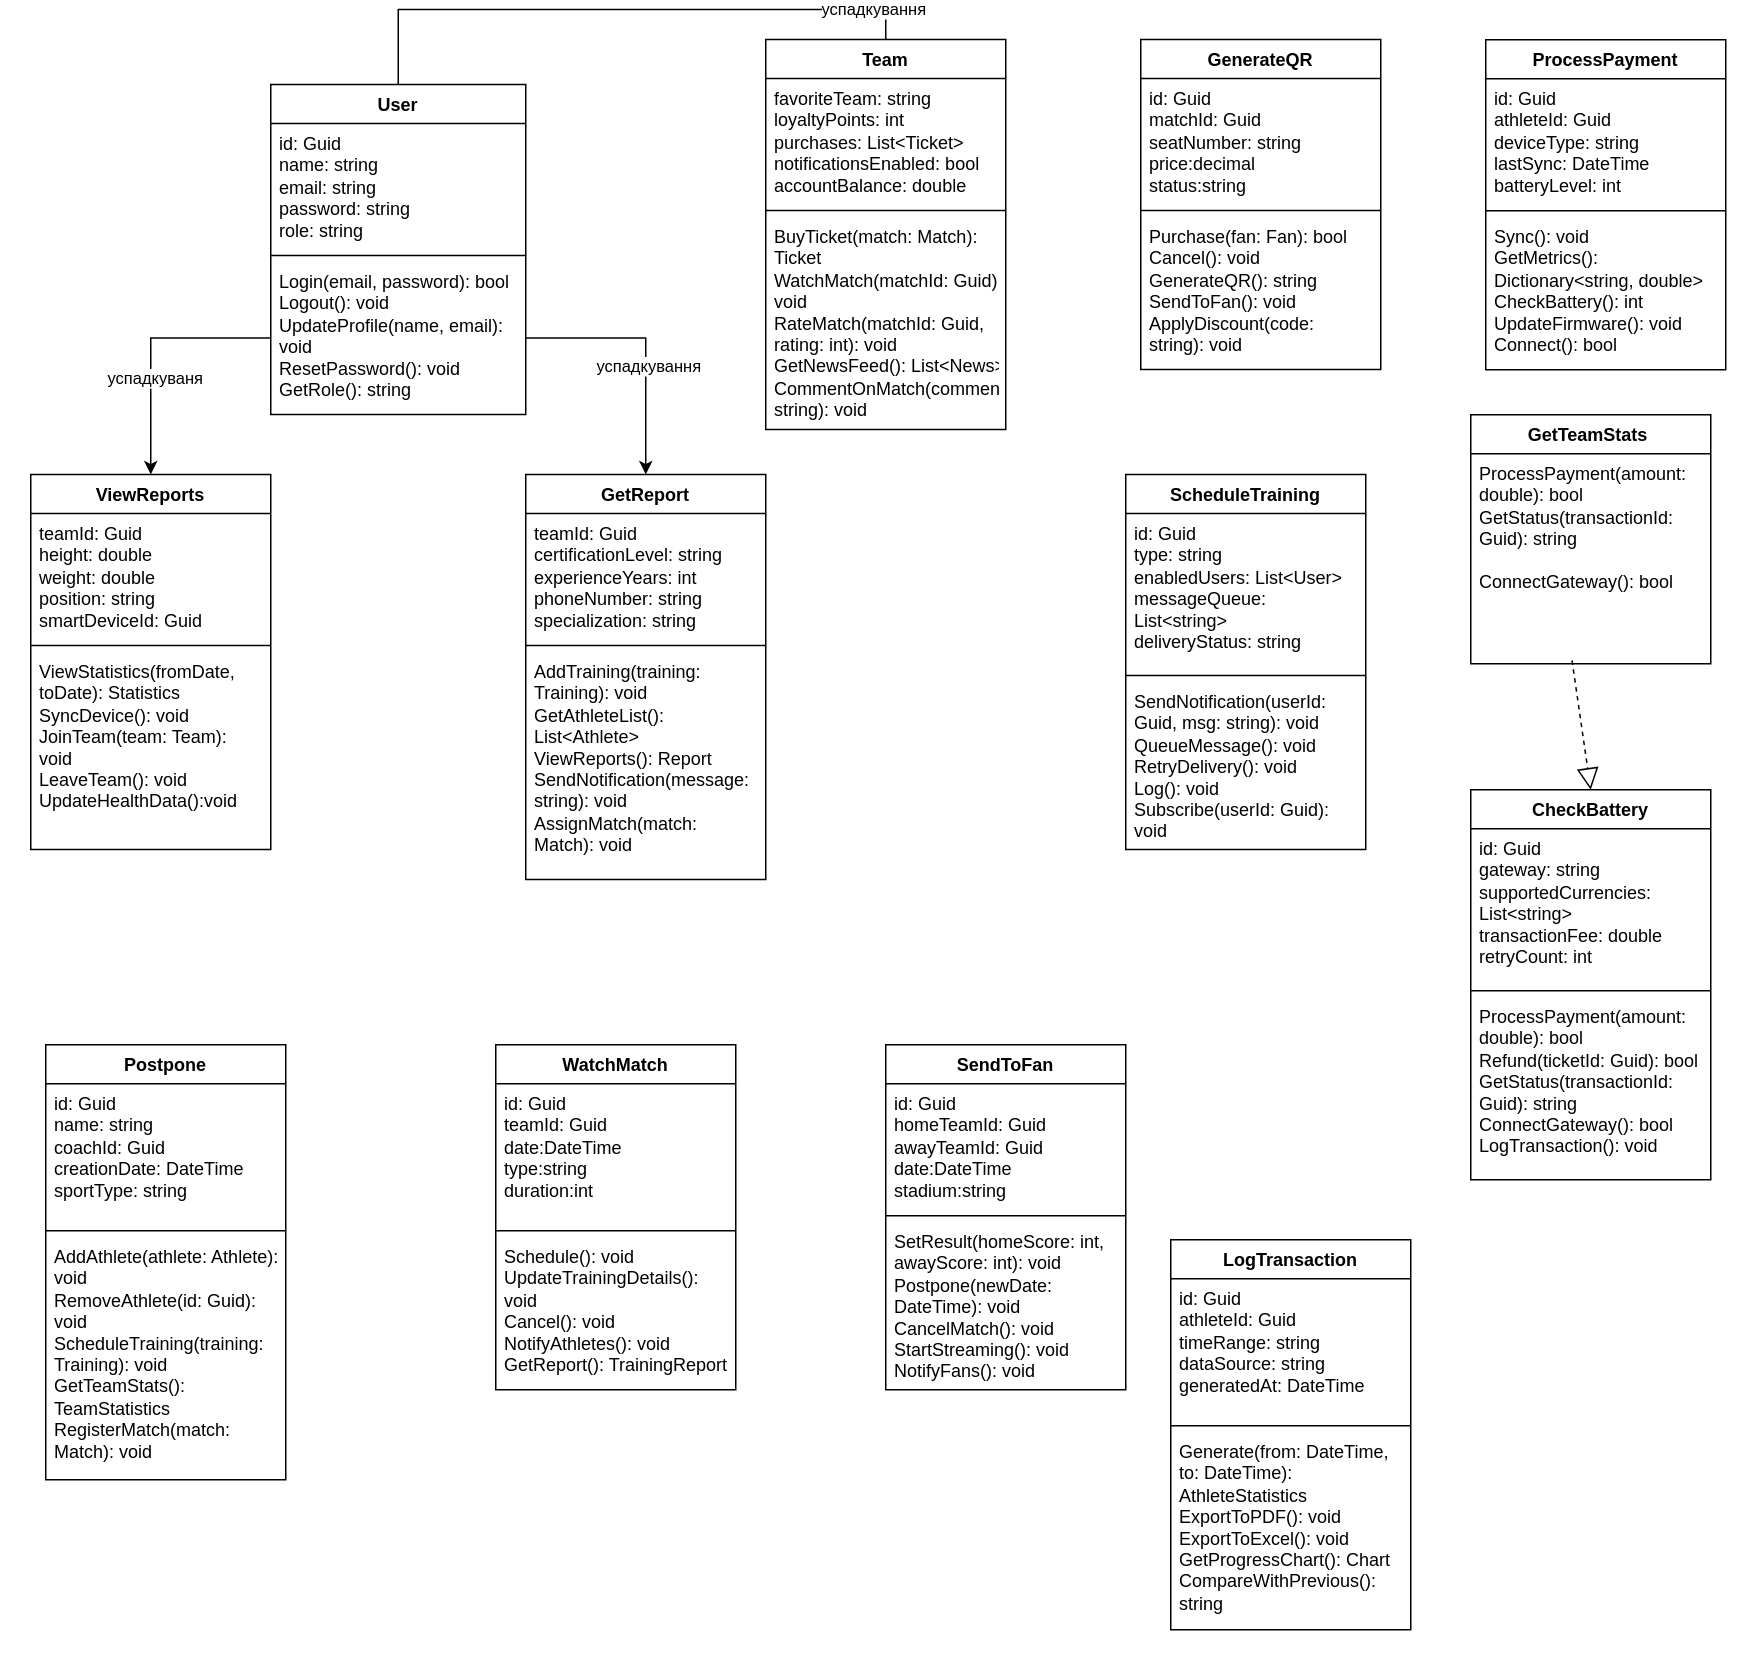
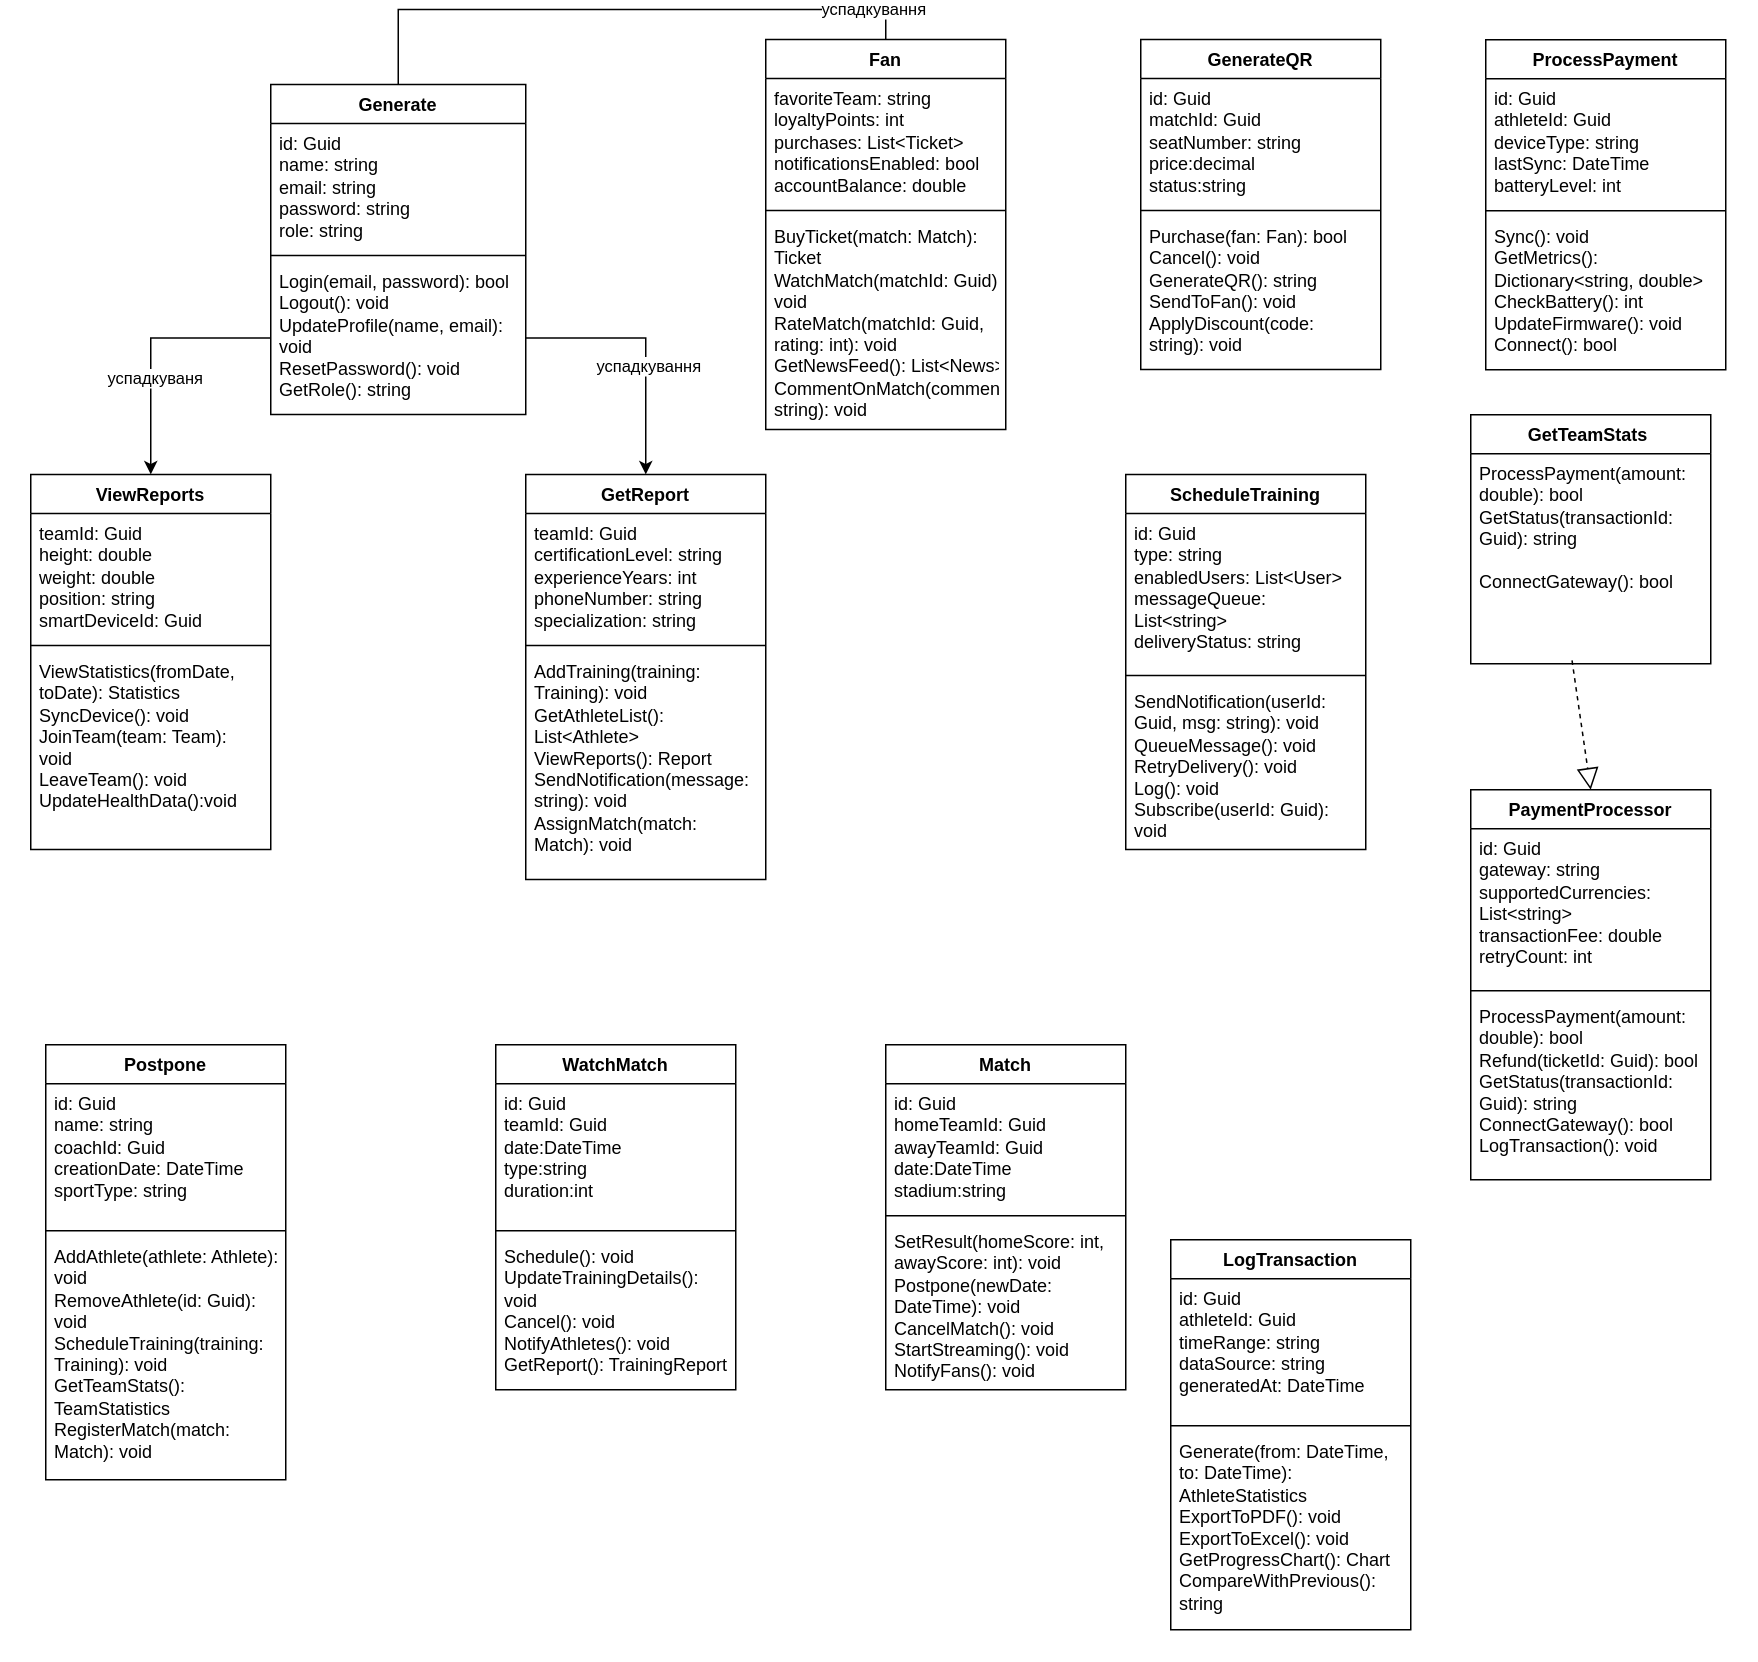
(886, 61) -> (886, 61)
(398, 106) -> (398, 106)
(1591, 811) -> (1591, 811)
(1006, 1066) -> (1006, 1066)
